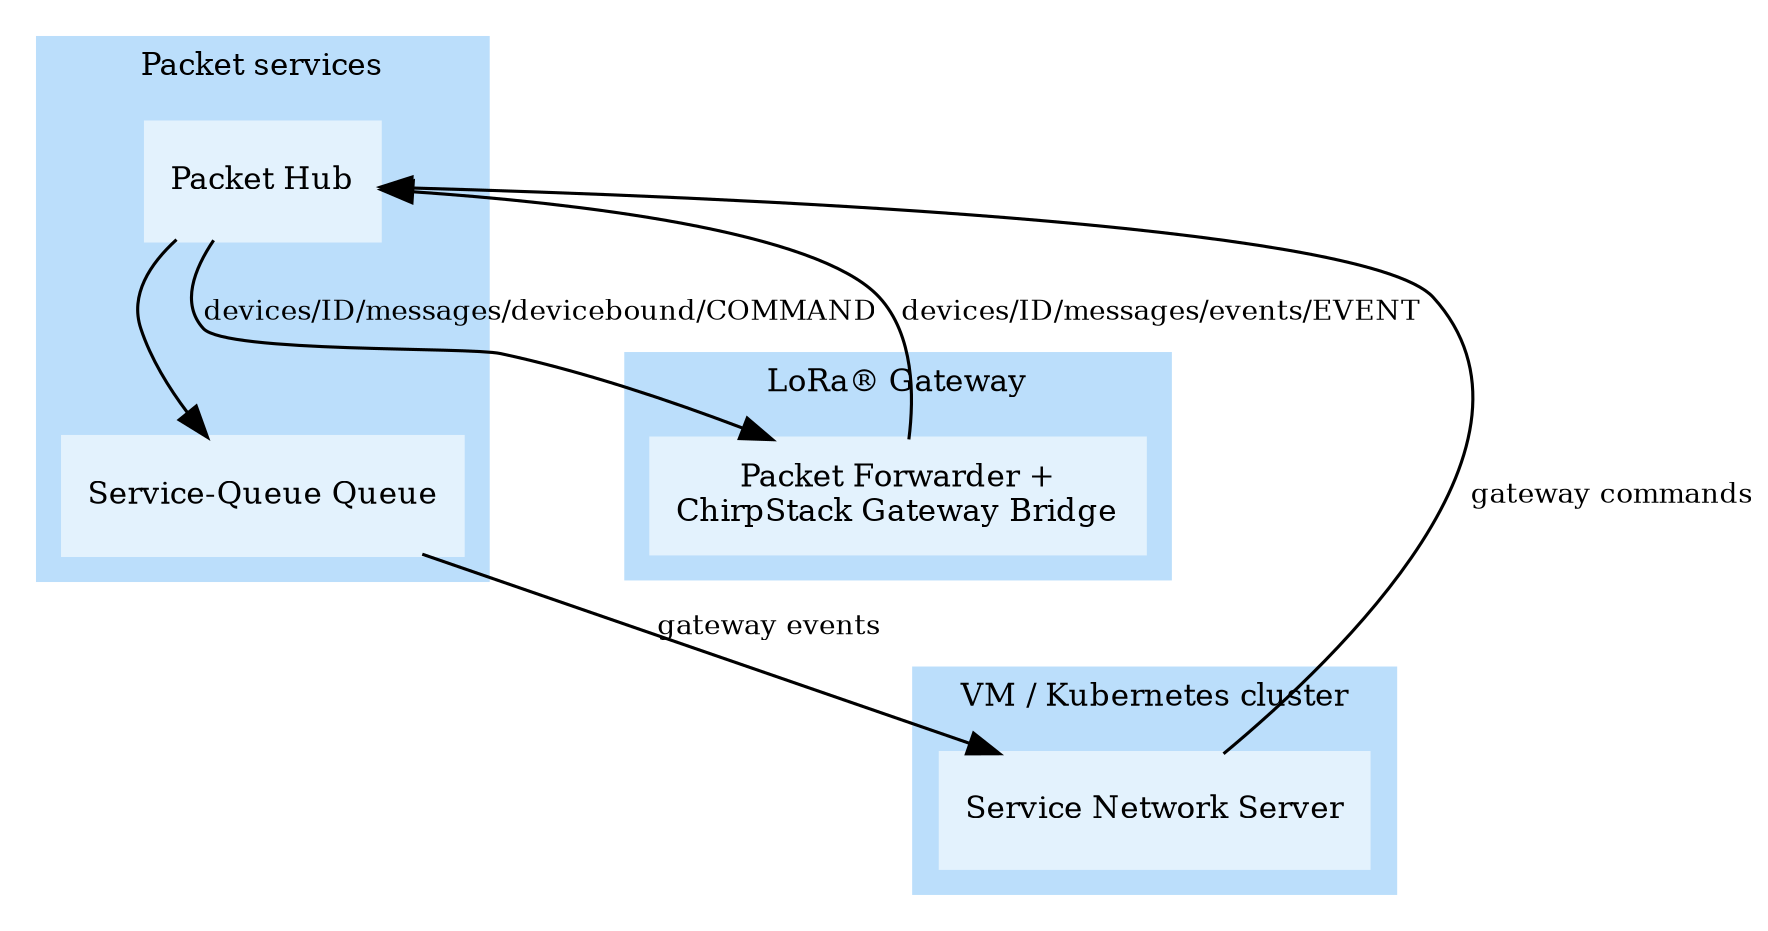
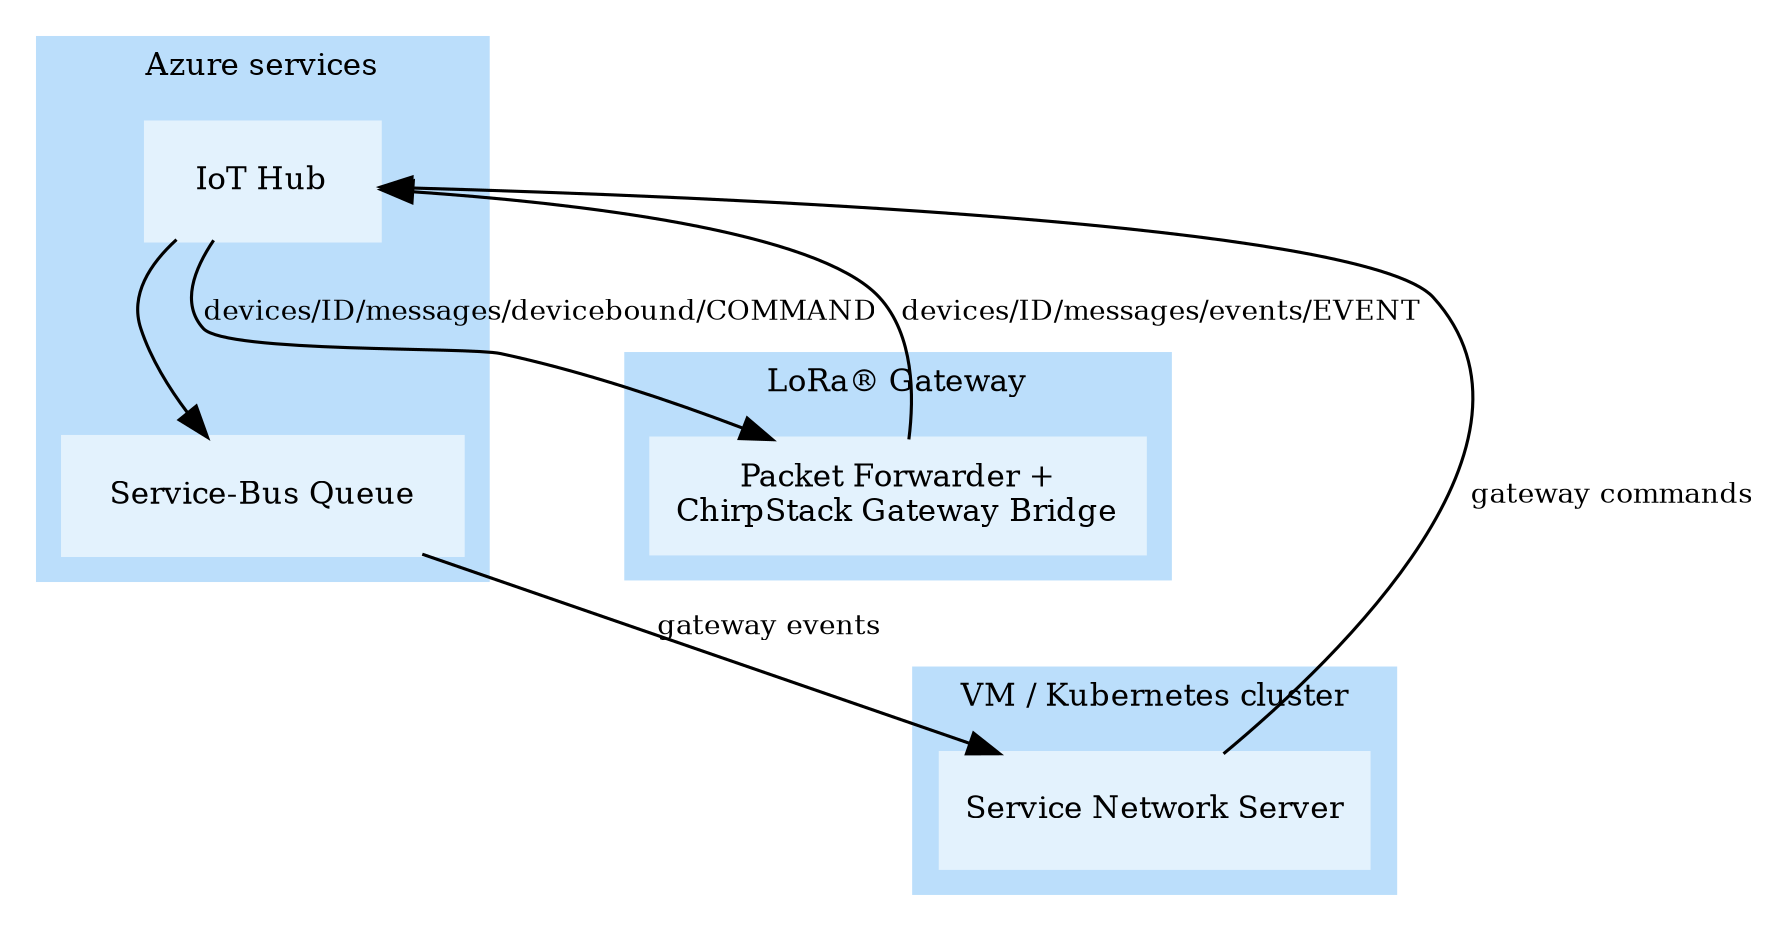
(263, 67) -> (263, 67)
(263, 181) -> (263, 181)
(263, 496) -> (263, 496)
